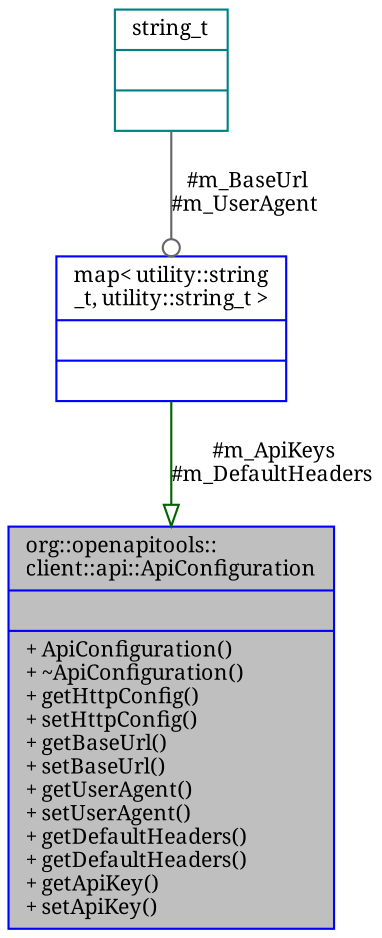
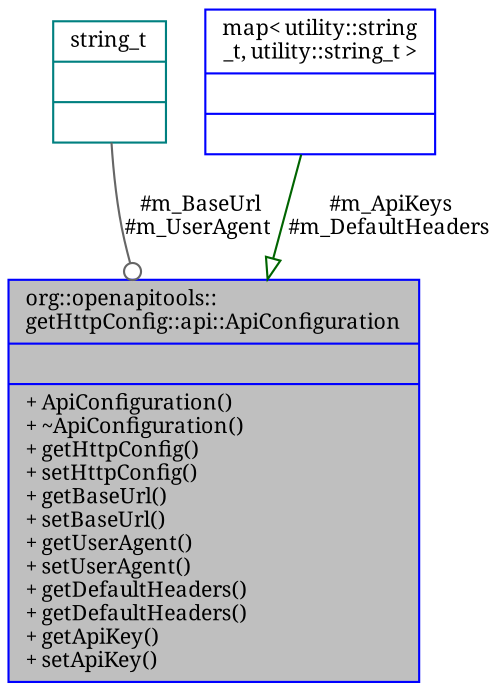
(171, 185) -> (118, 203)
(171, 569) -> (214, 322)
